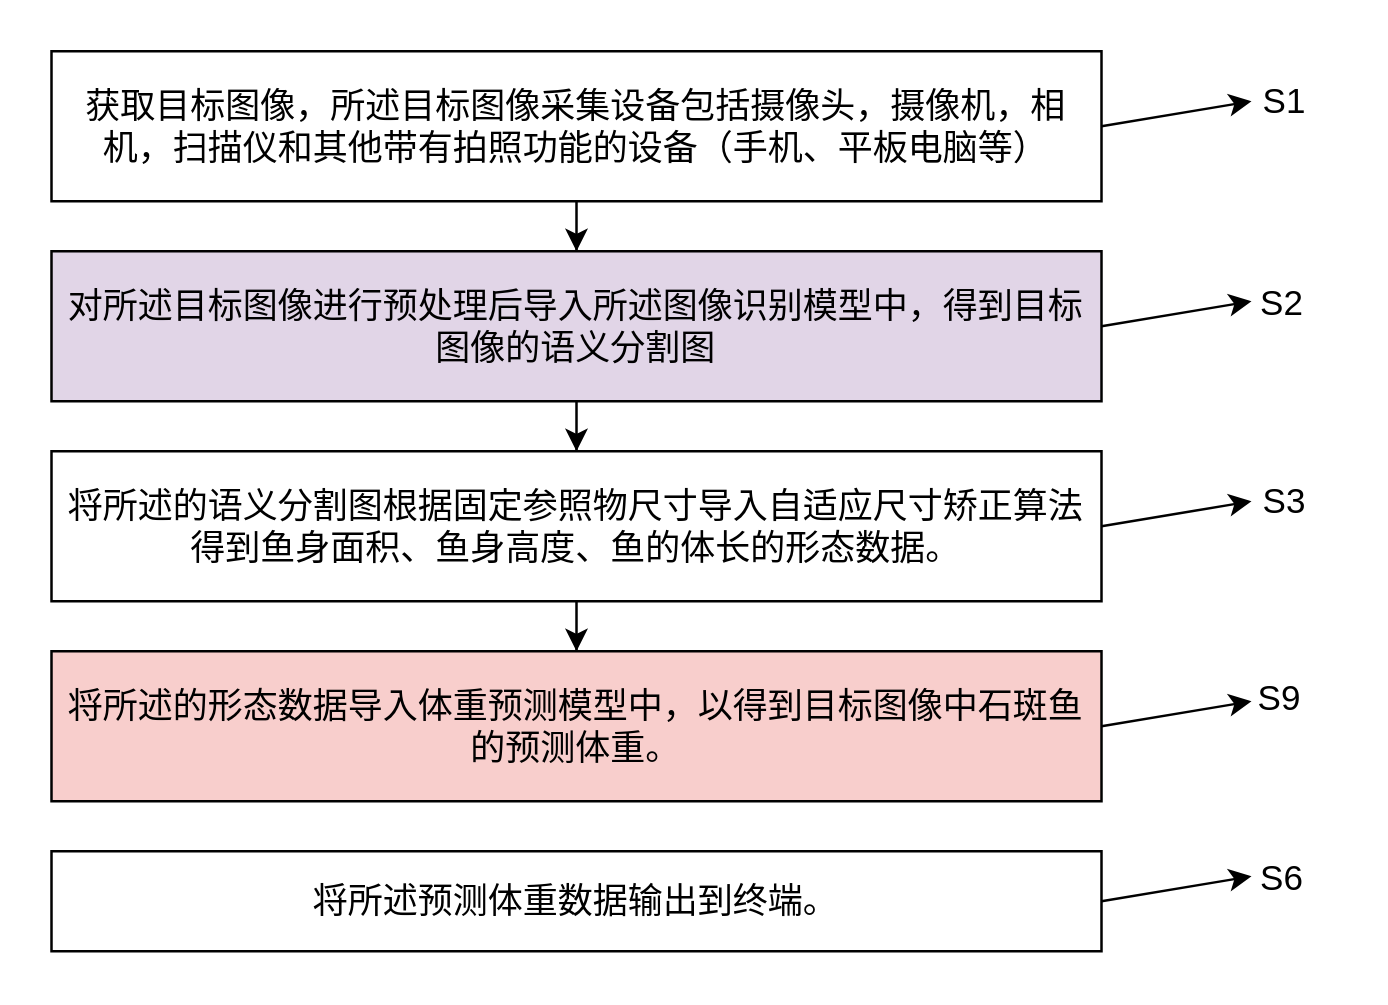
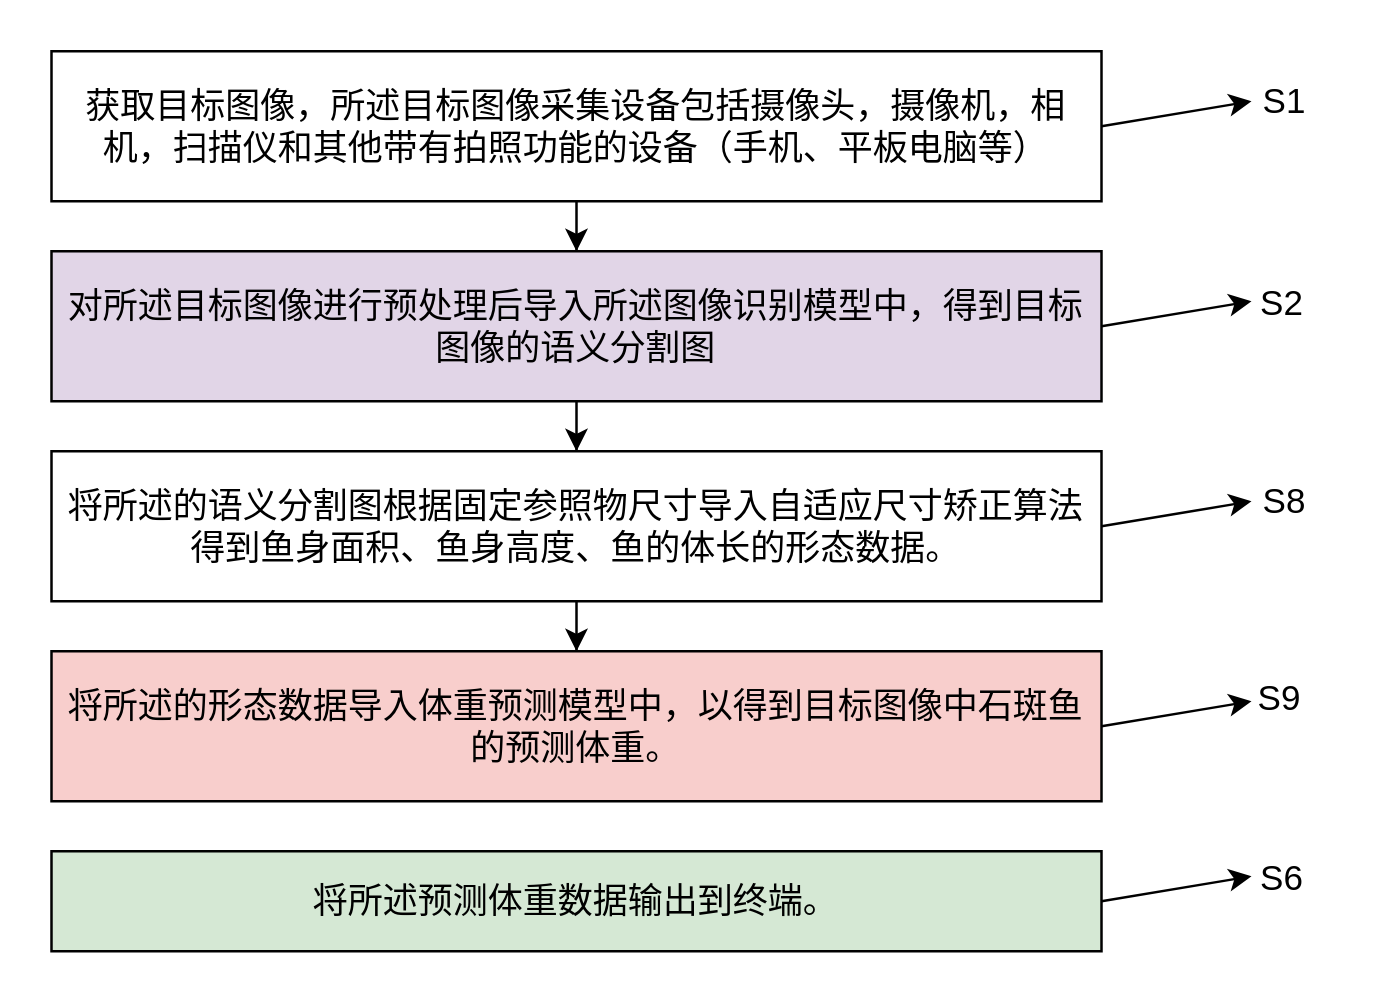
(1285, 501) -> (1285, 501)
(576, 901) -> (576, 901)
